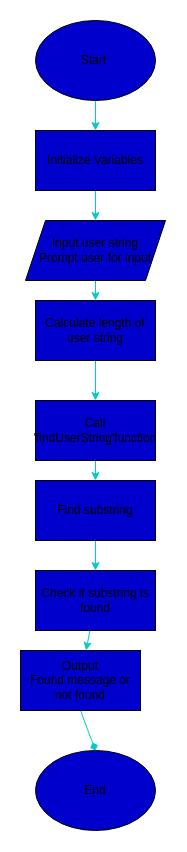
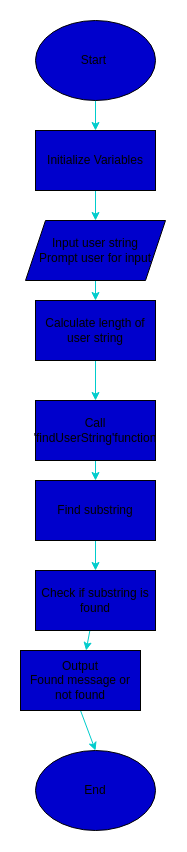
(92, 742) -> (93, 743)
